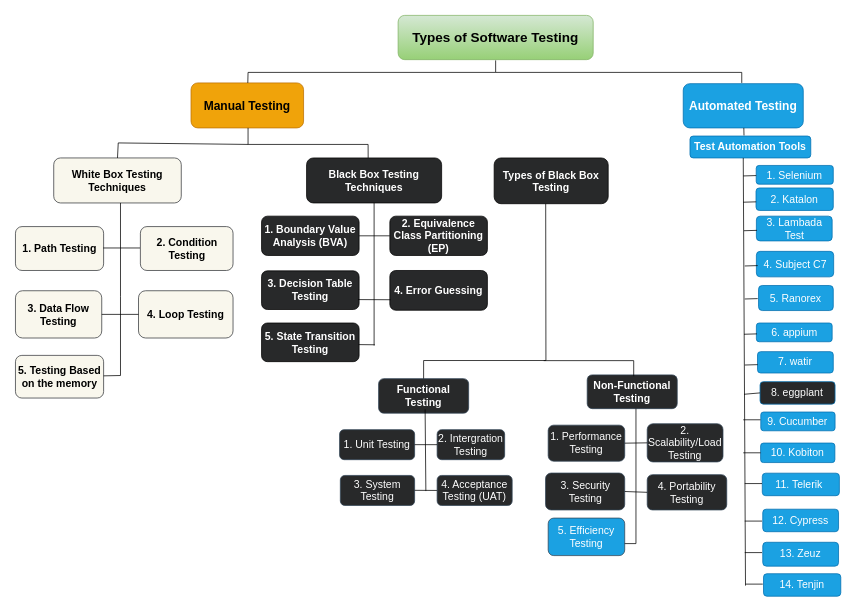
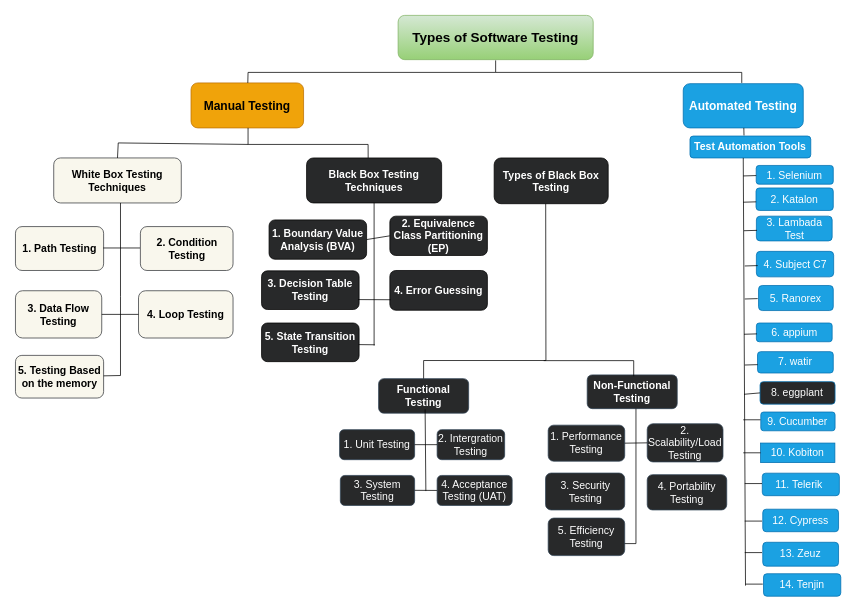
(310, 236) -> (318, 239)
(797, 453) -> (797, 453)
(637, 492) -> none
(586, 537) -> (586, 537)
